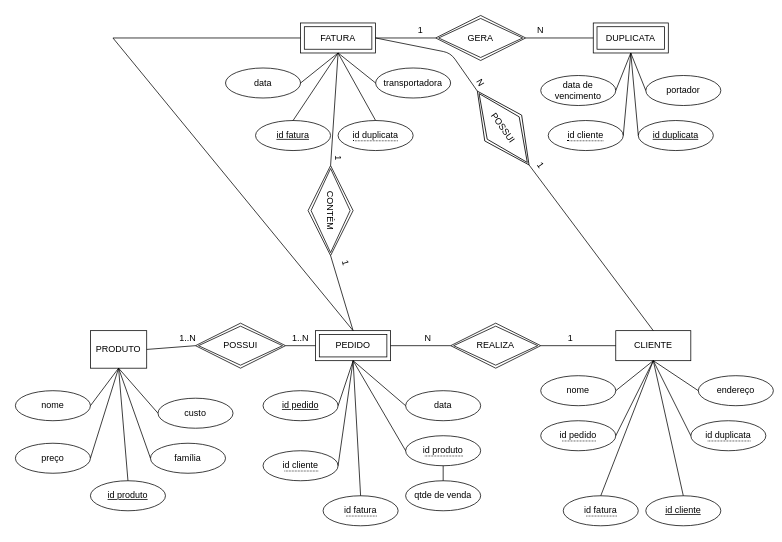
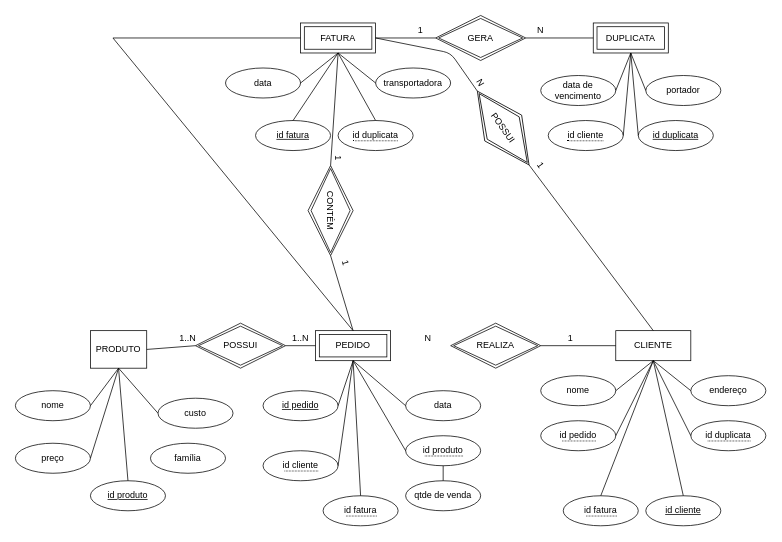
(420, 345) -> none
(735, 390) -> (728, 390)
(135, 415) -> none
